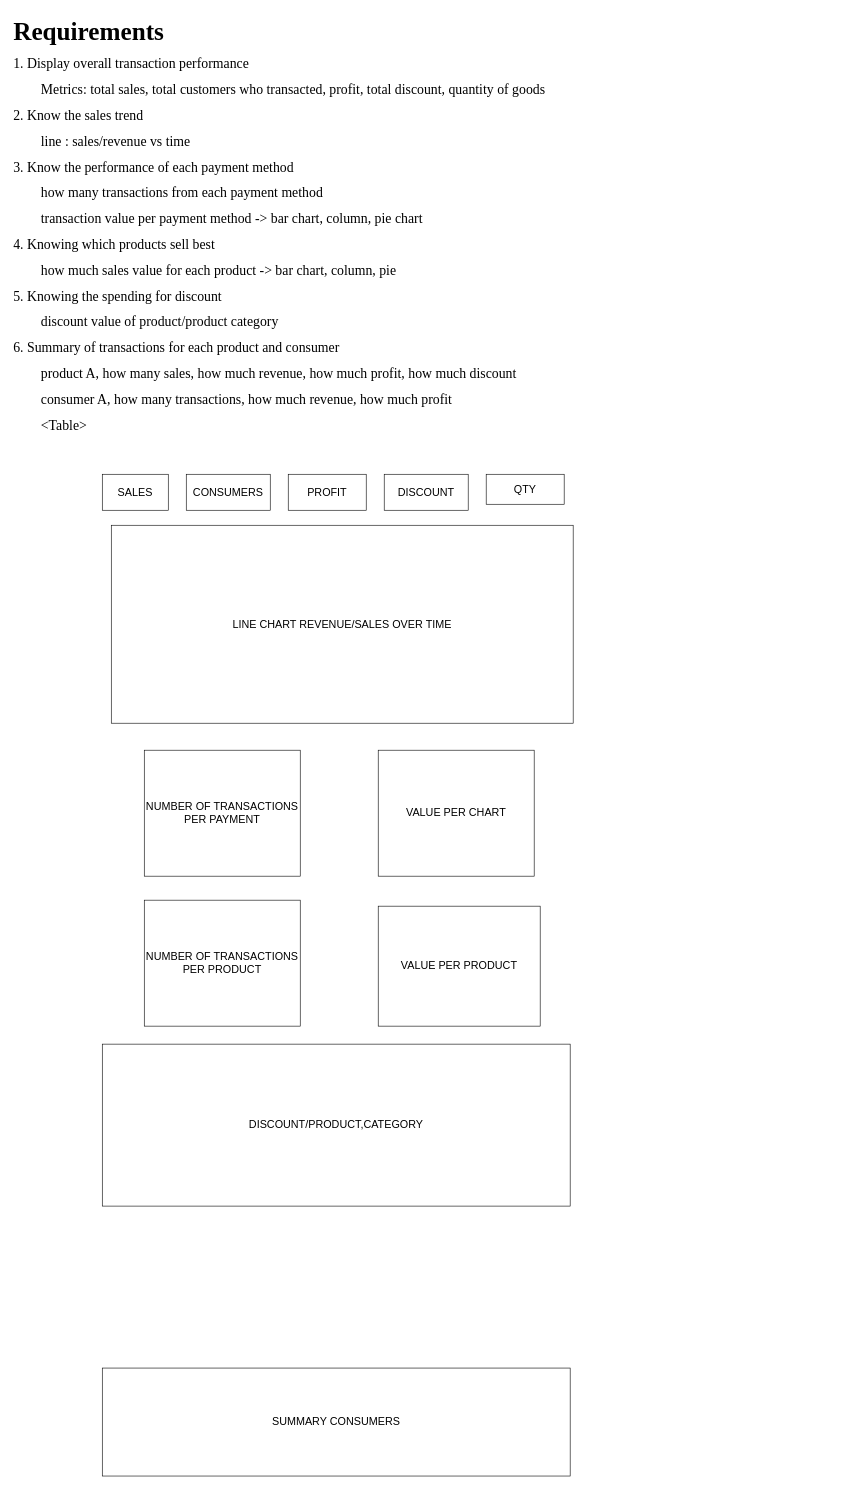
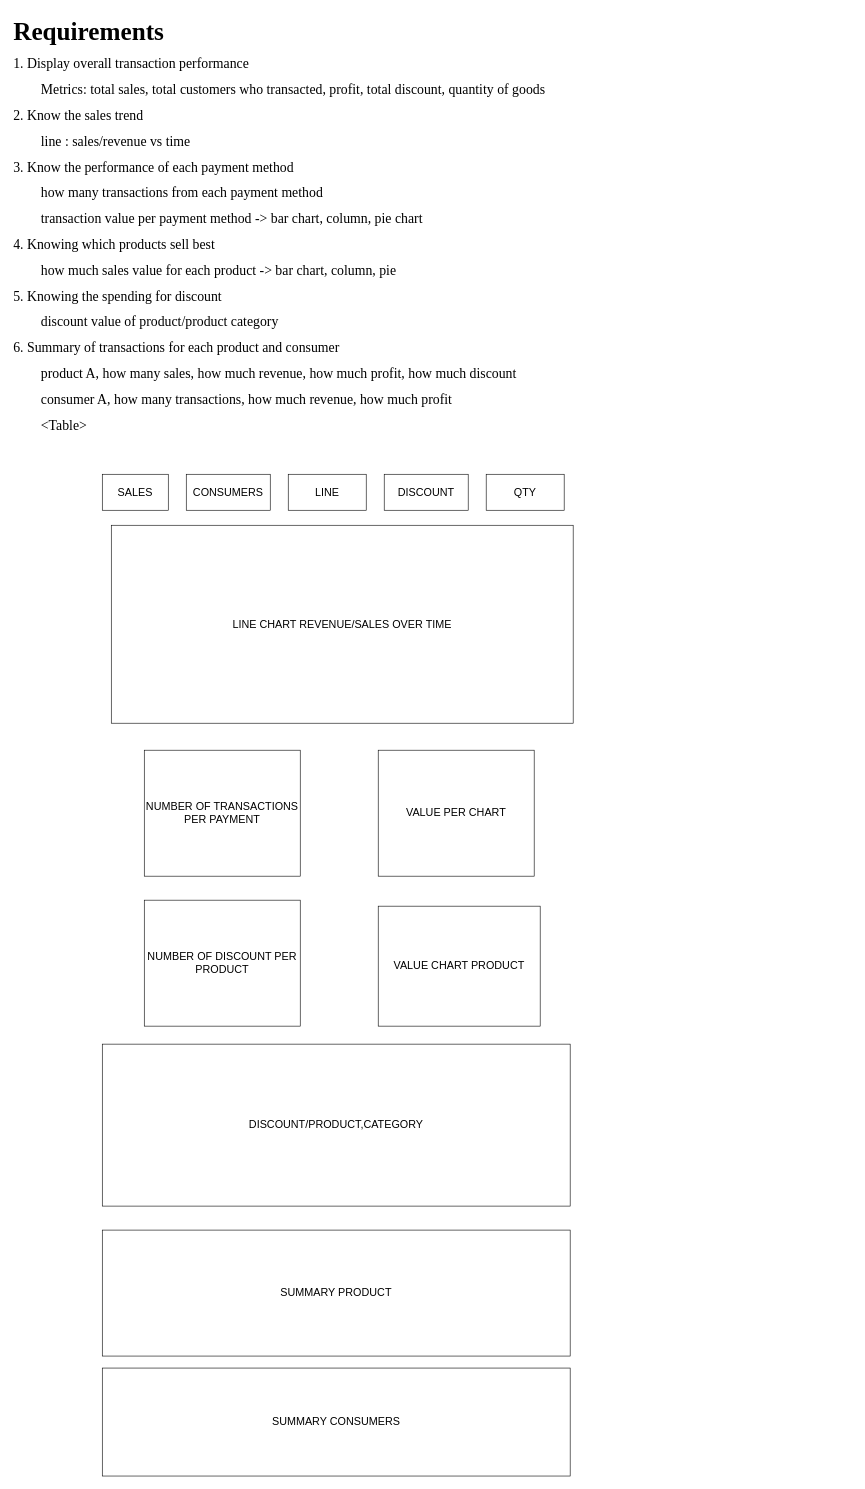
(525, 489) -> (525, 492)
(327, 492) -> (327, 492)
(222, 963) -> (222, 963)
(459, 966) -> (459, 966)
none -> (336, 1293)
